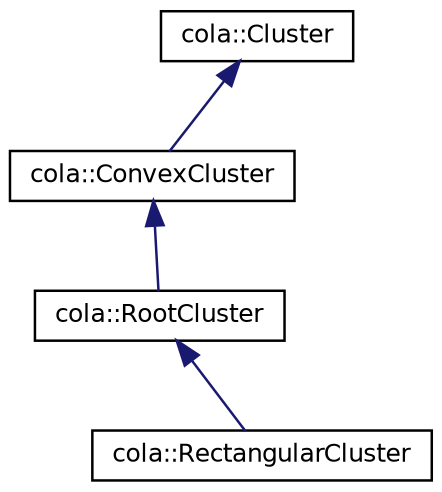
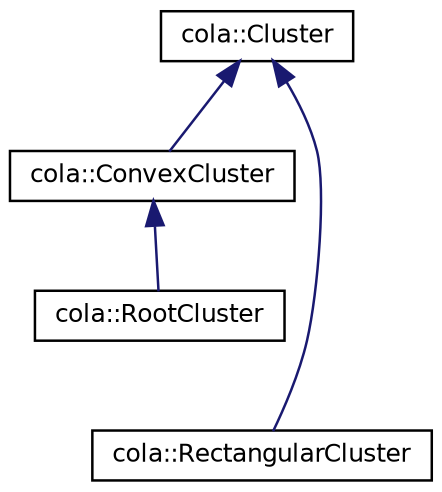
(219, 396) -> (318, 257)
